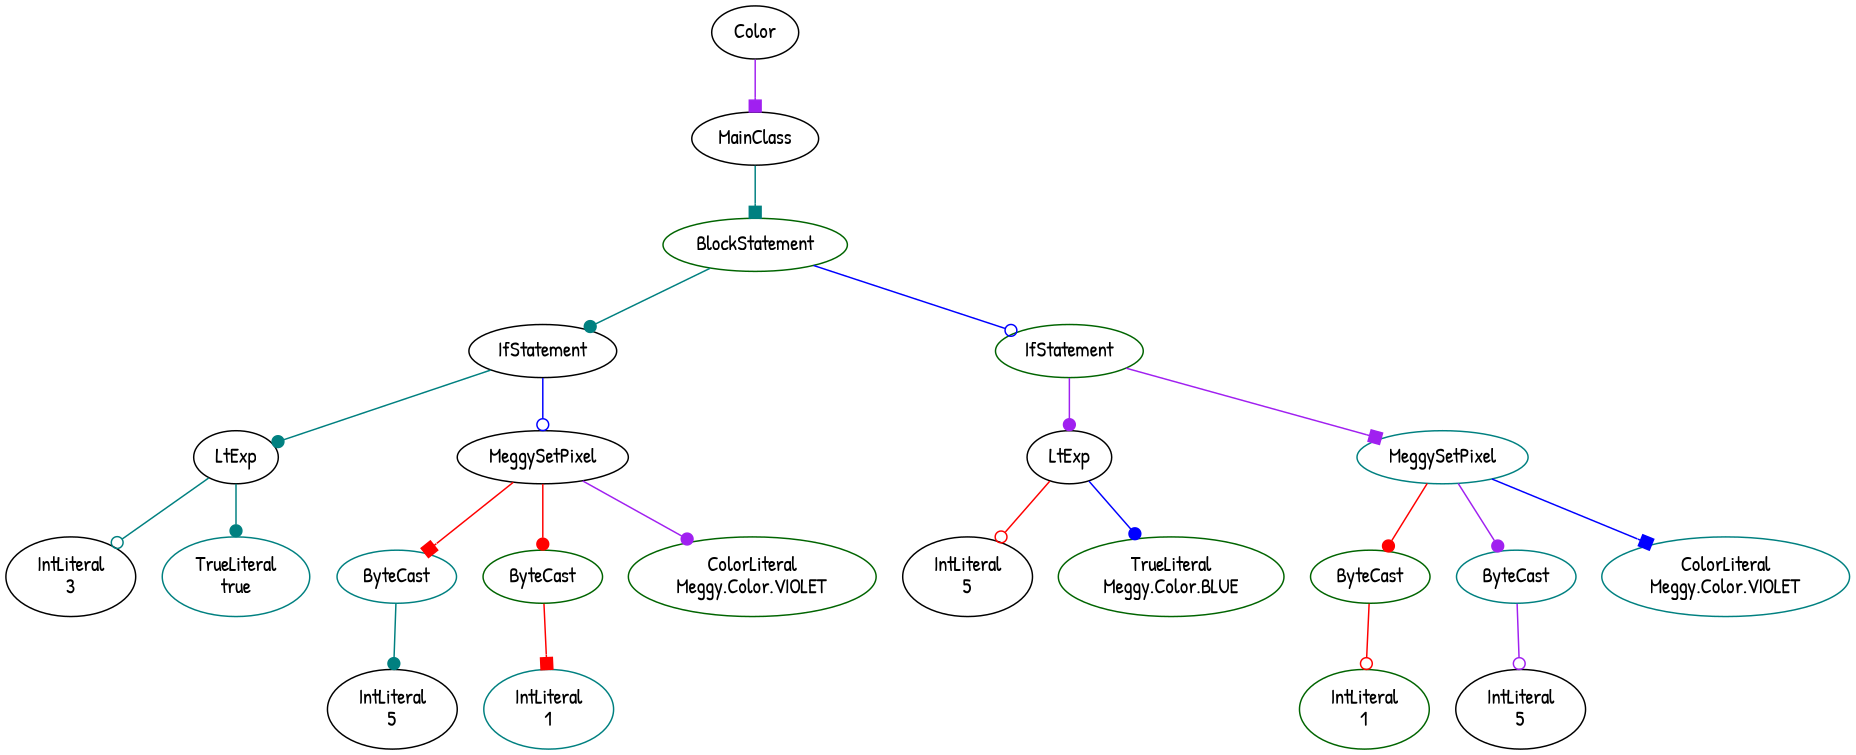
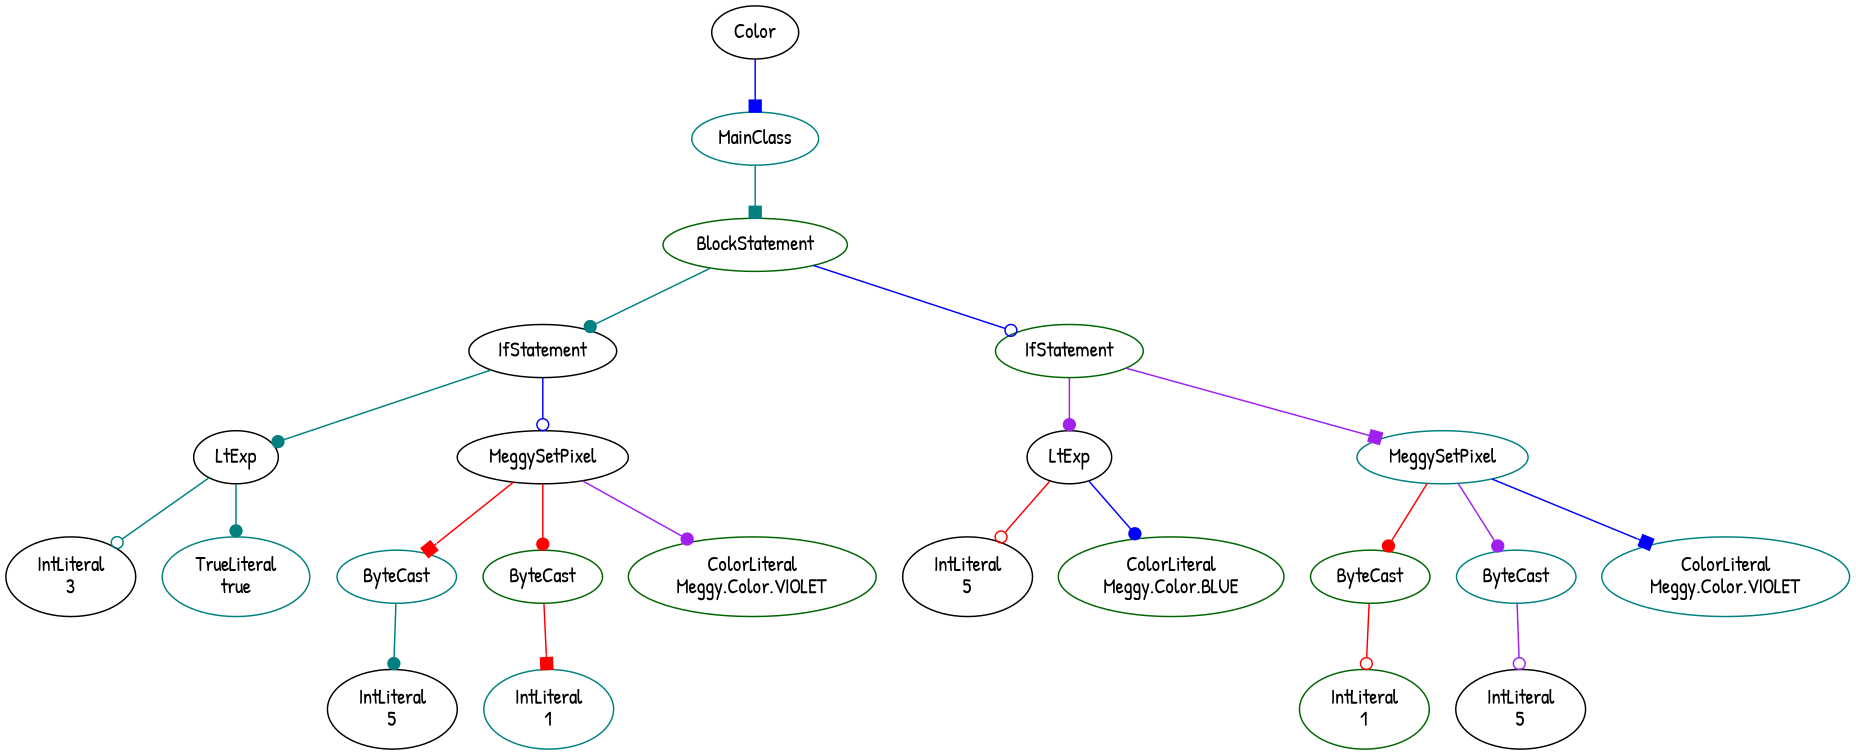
(755, 78) -> (755, 78)
(755, 139) -> (755, 139)
(1171, 577) -> (1171, 577)
